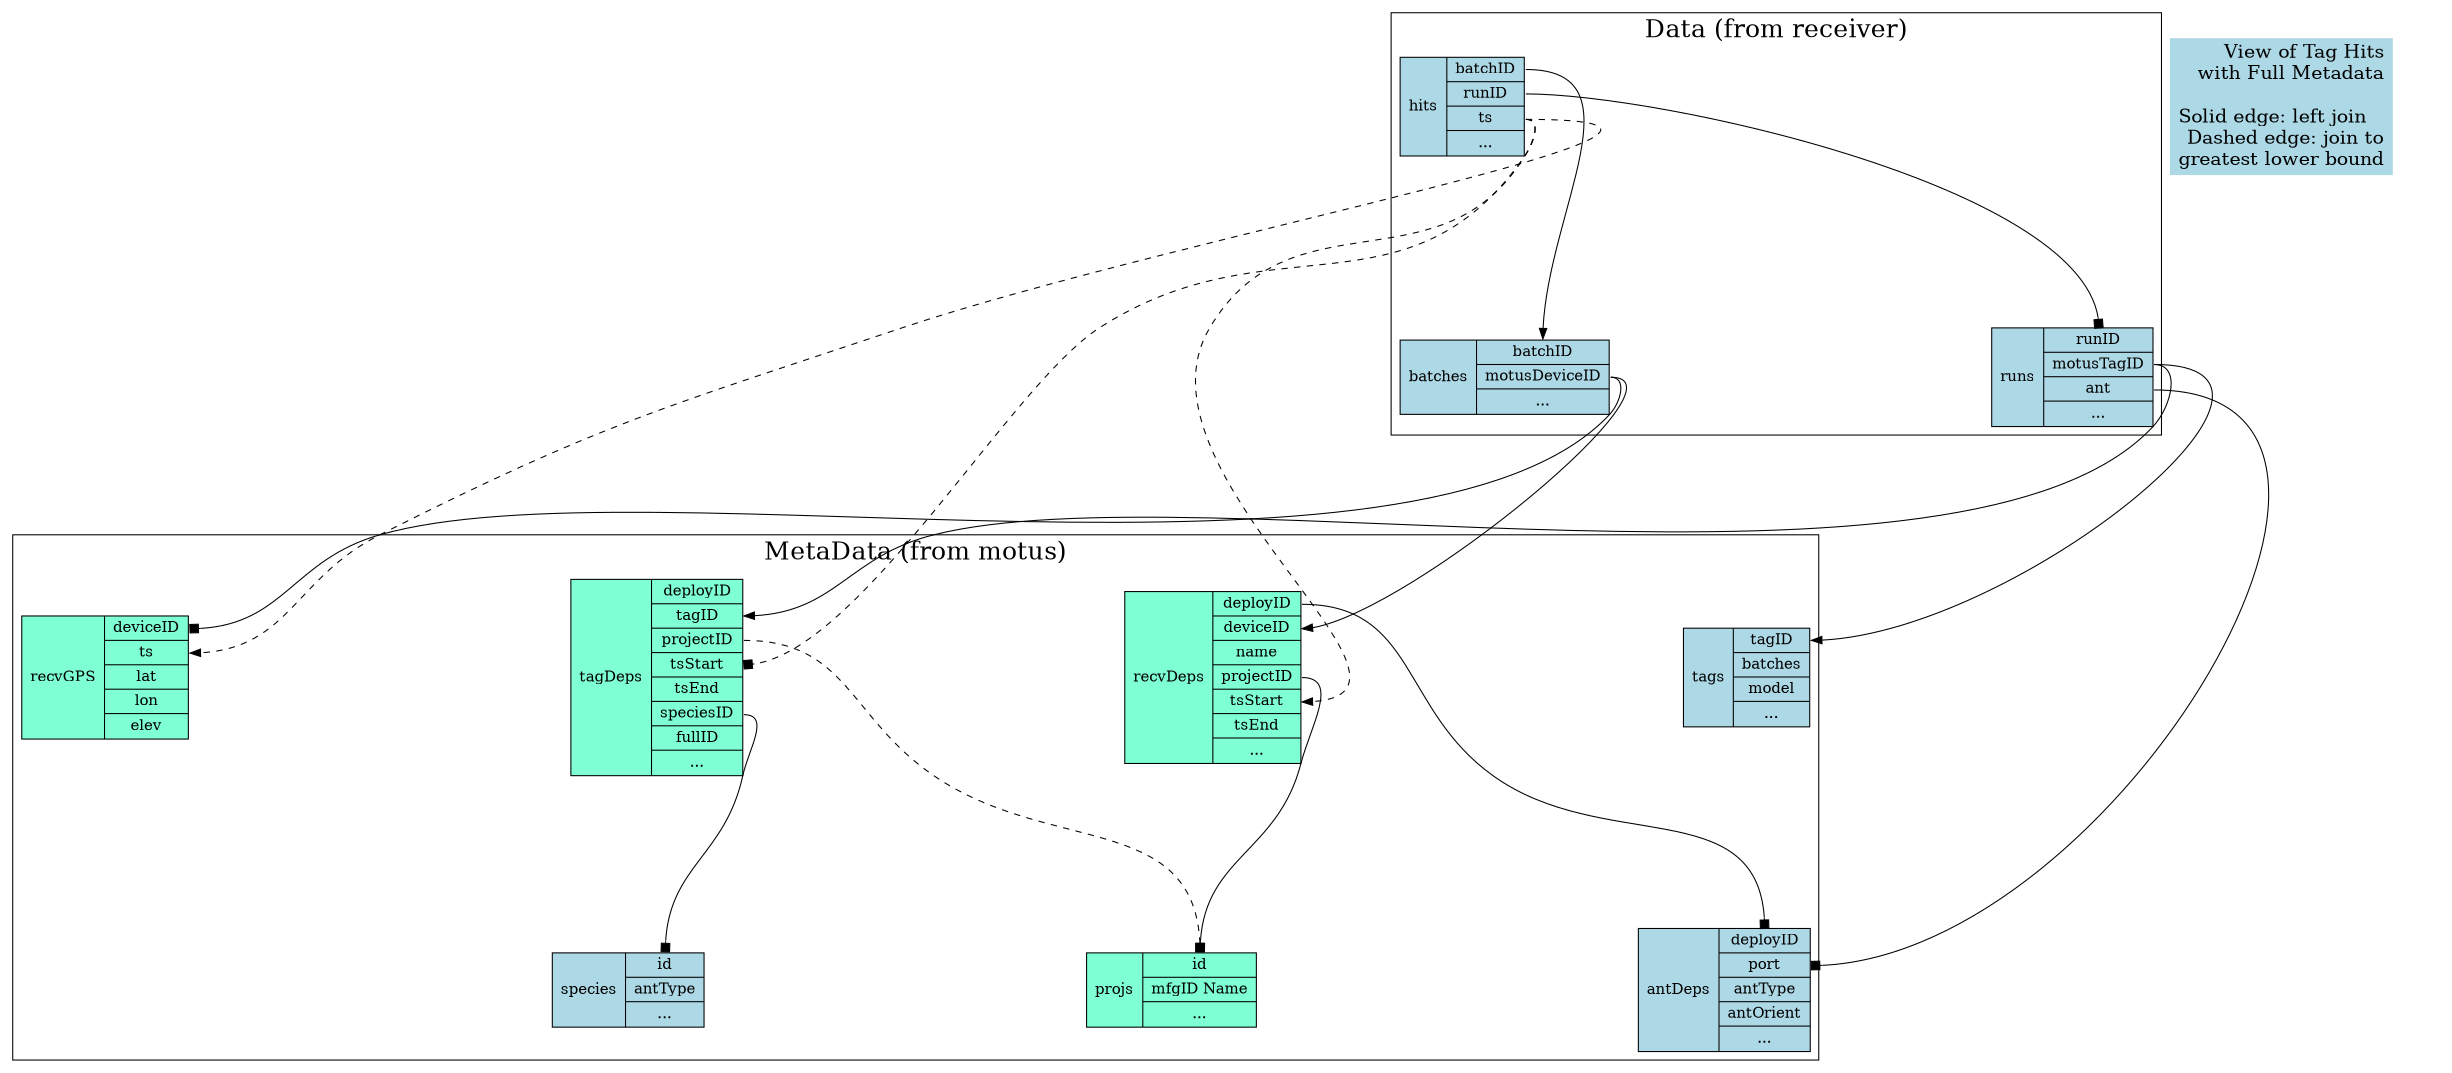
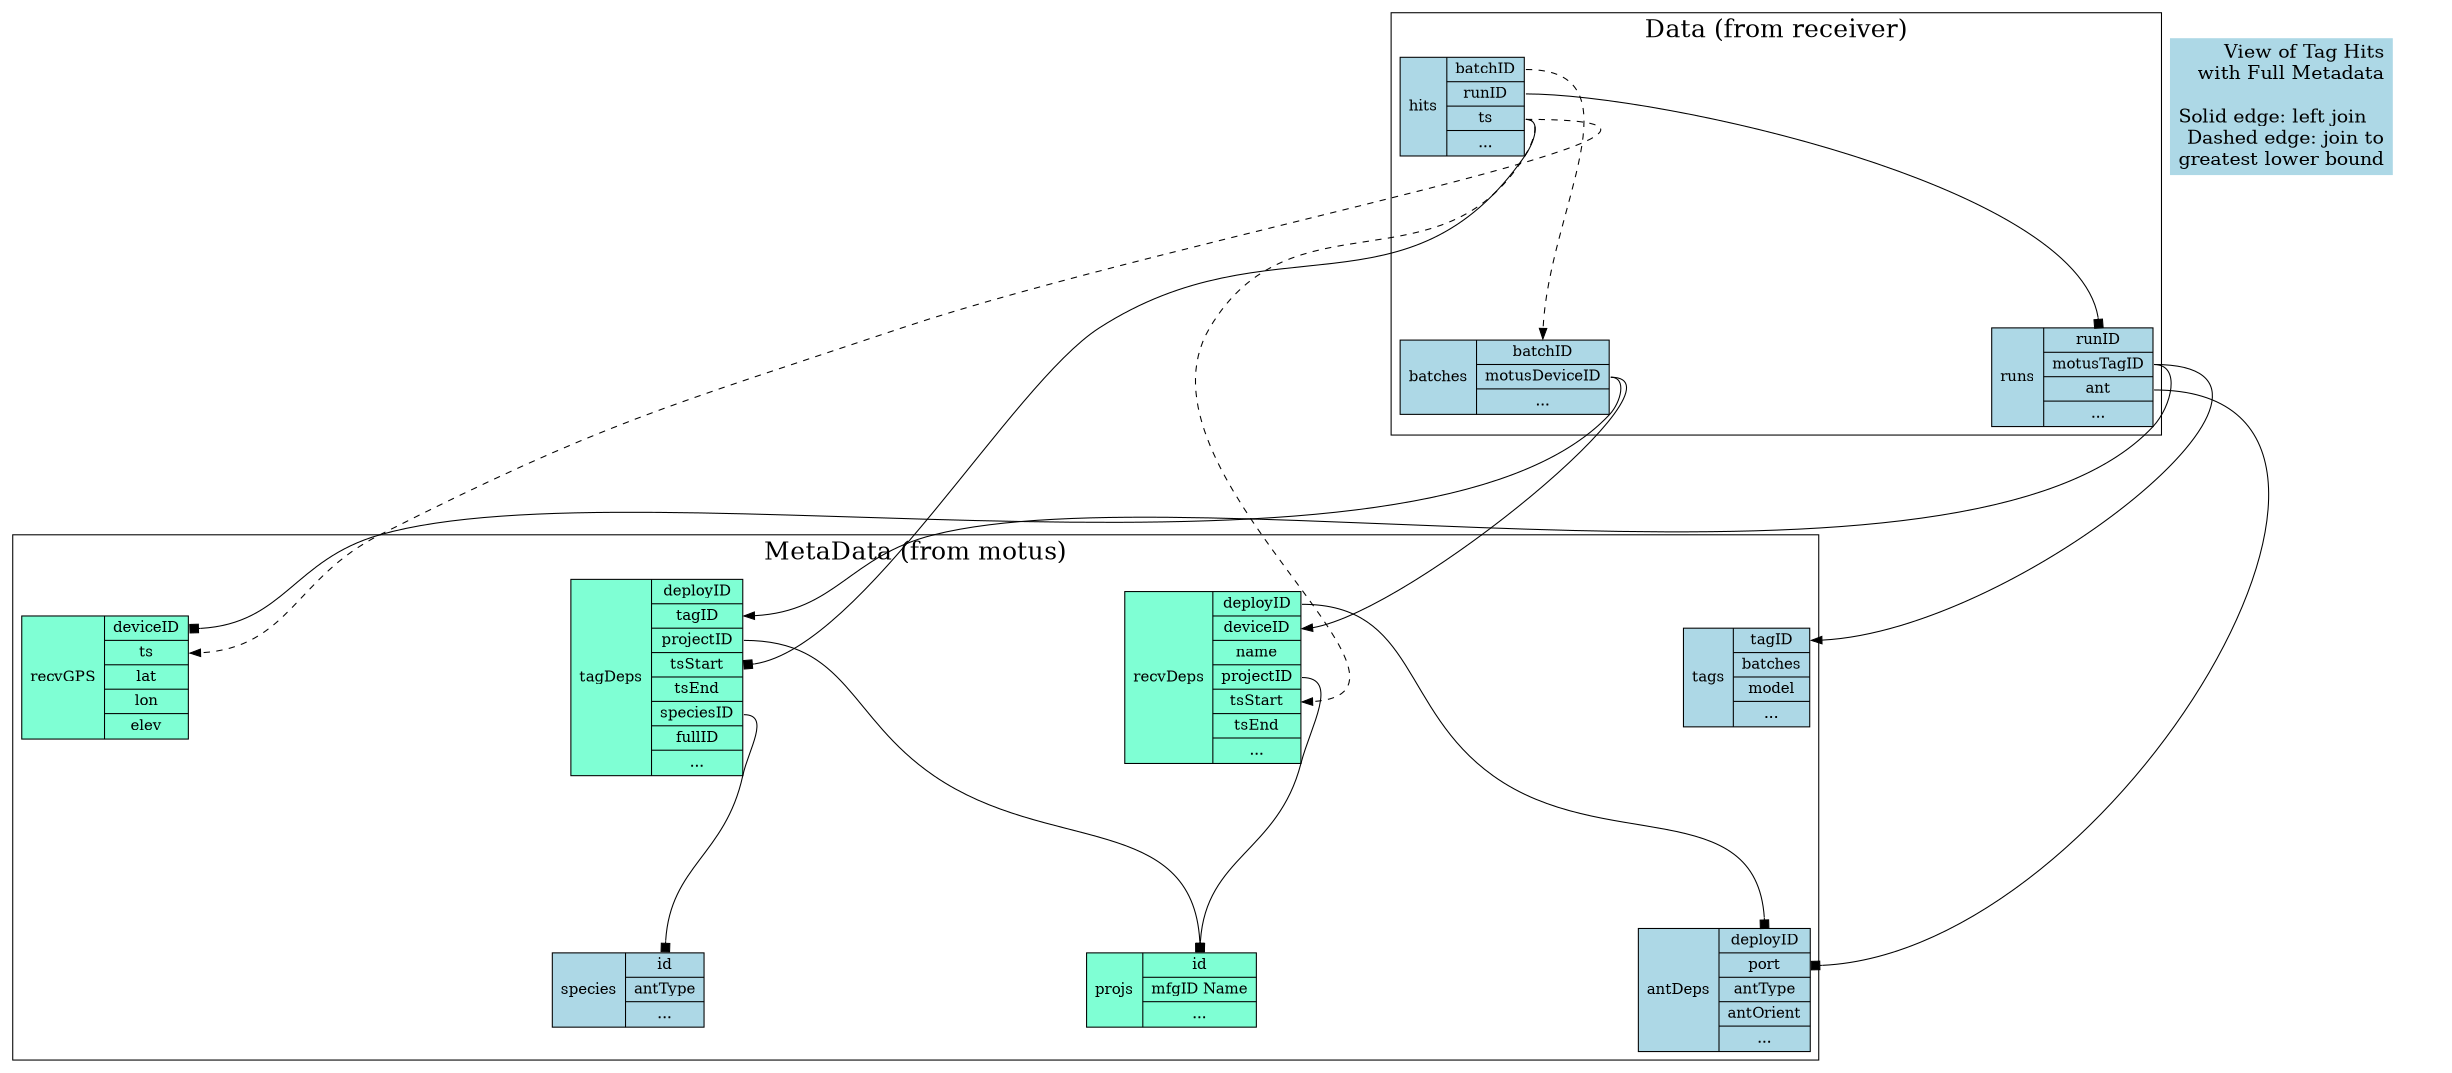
(1574, 182) -> (1574, 182)
(1113, 321) -> (1113, 321)
(974, 798) -> (974, 798)
